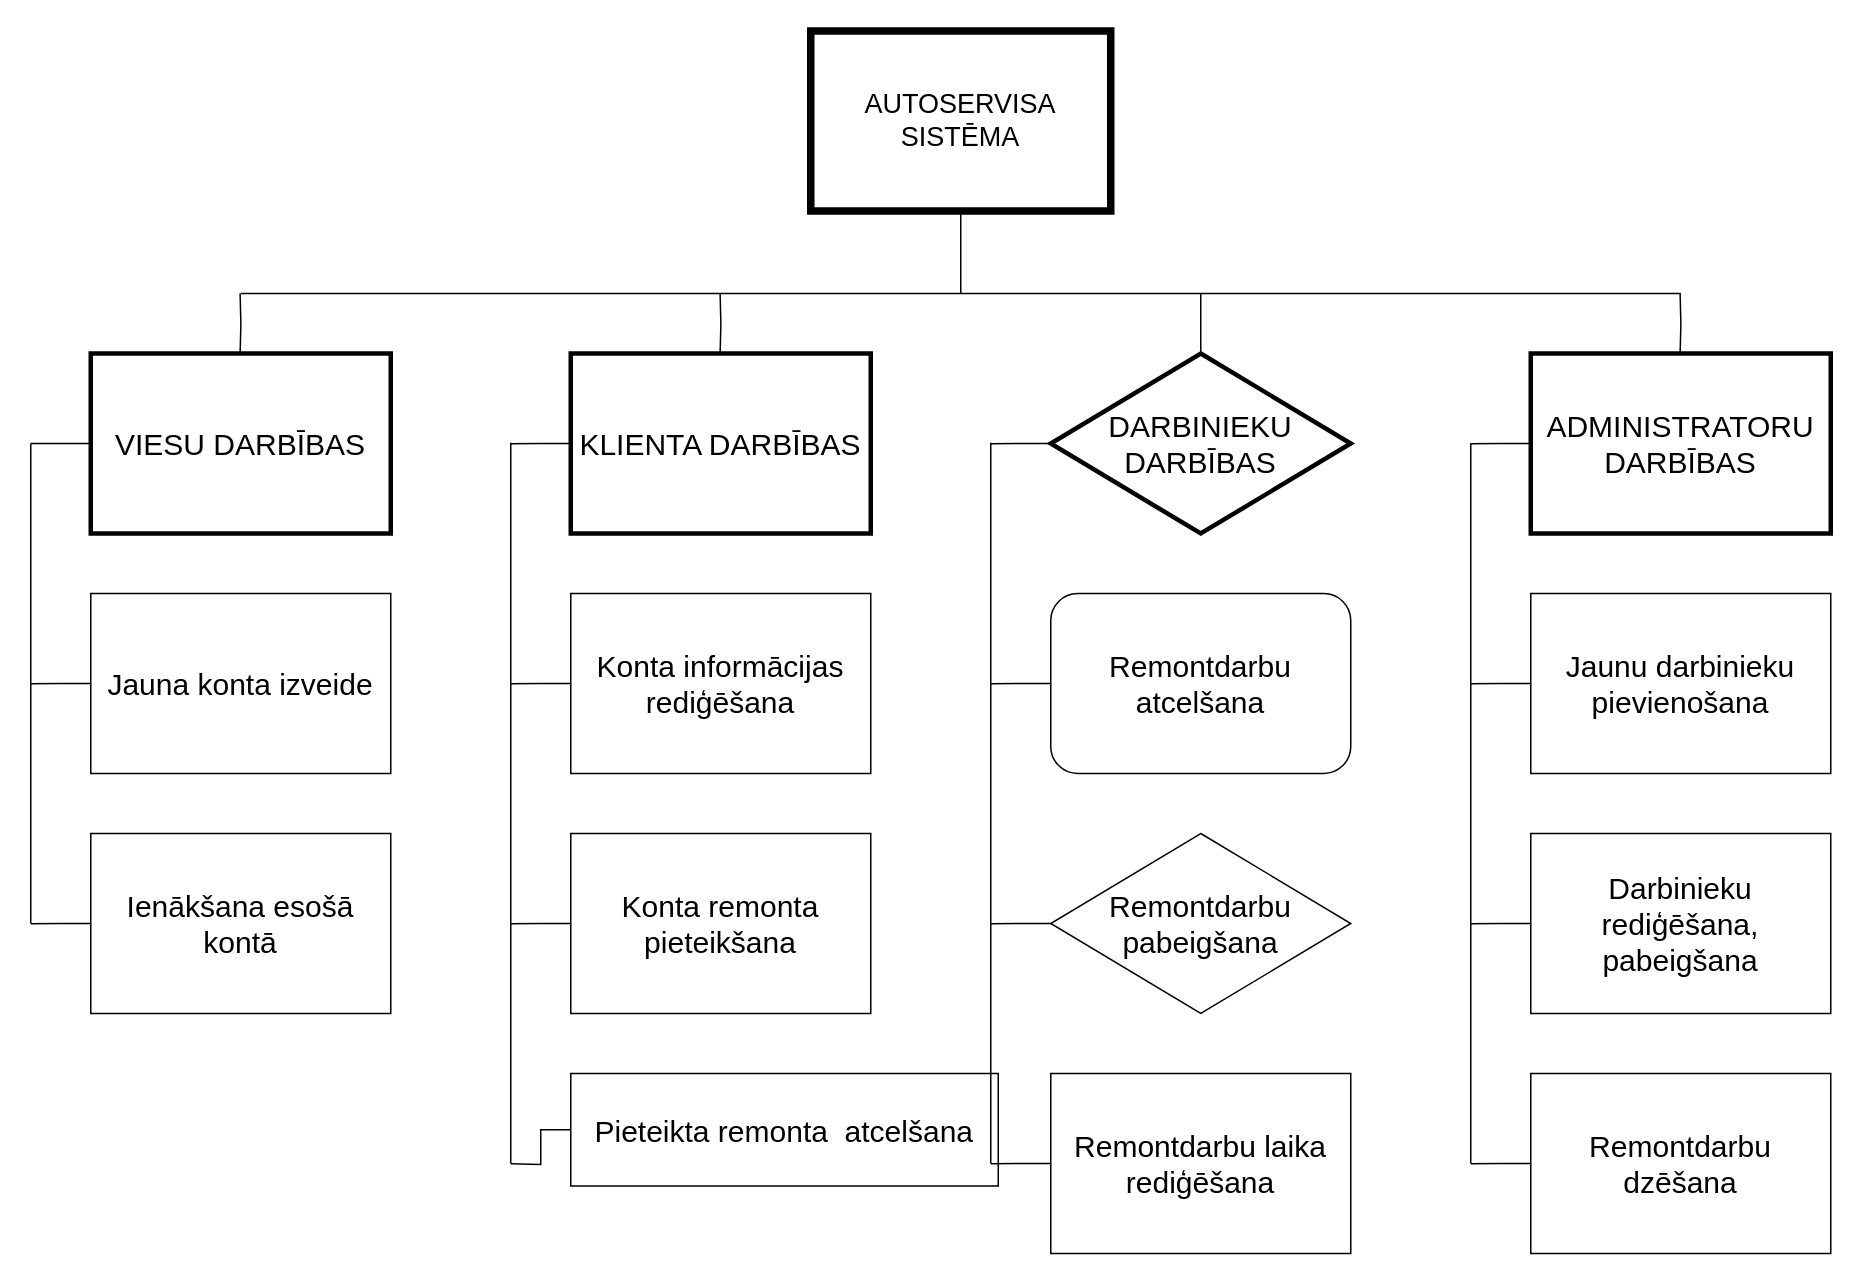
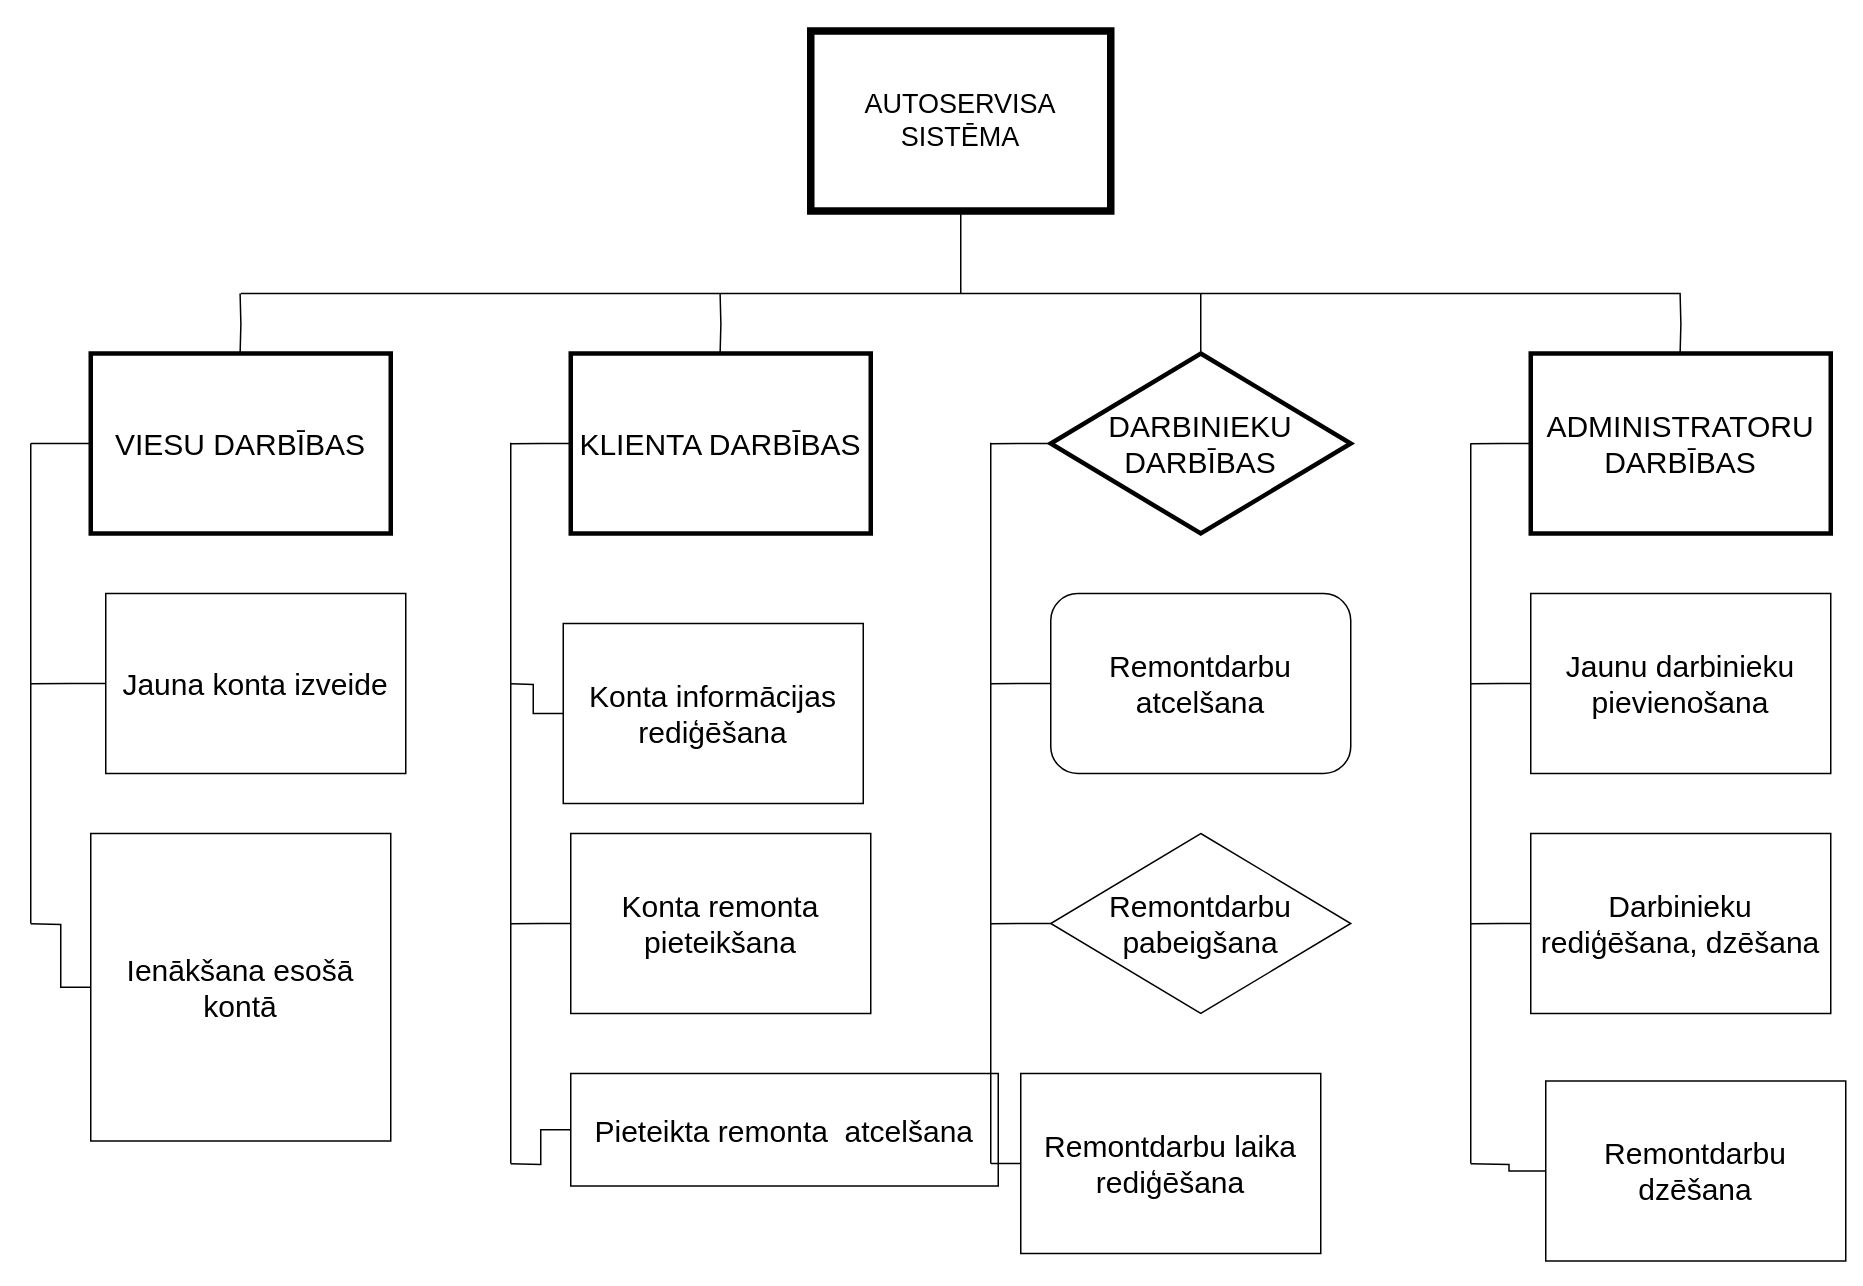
(241, 683) -> (256, 683)
(721, 683) -> (713, 713)
(241, 923) -> (241, 987)
(1681, 923) -> (1681, 923)
(1201, 1163) -> (1171, 1163)
(1681, 1163) -> (1696, 1171)
